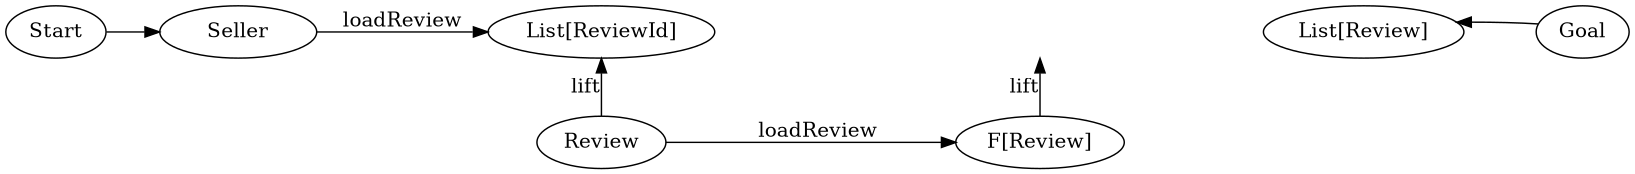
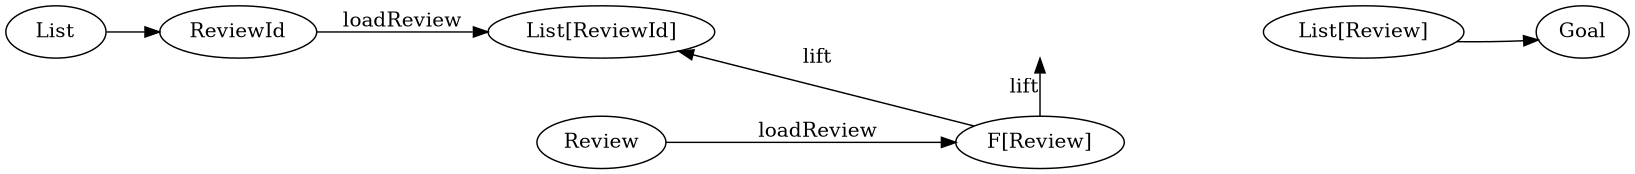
(1505, 23) -> (1490, 42)
(56, 32) -> (56, 32)
(238, 32) -> (238, 32)
(601, 95) -> (834, 90)
